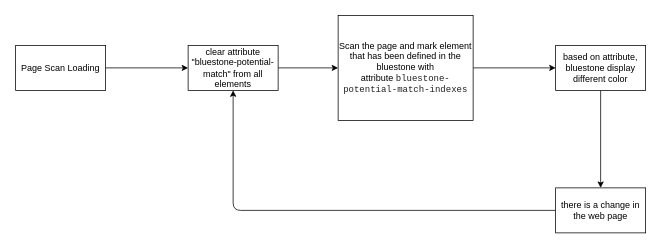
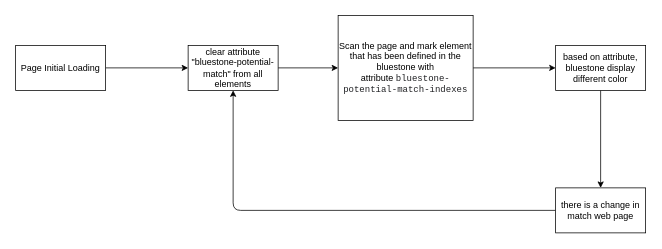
(60, 68) -> (60, 68)
(600, 210) -> (600, 210)
